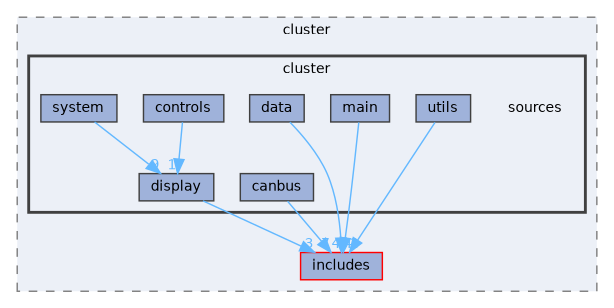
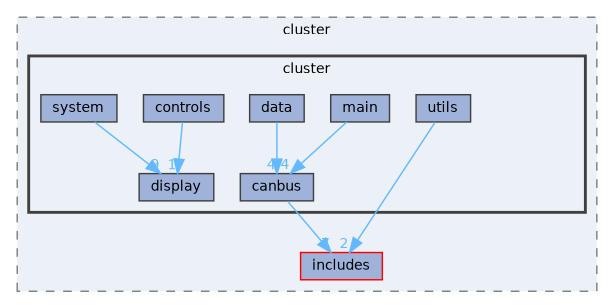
(535, 108) -> none
(328, 175) -> (277, 141)
(352, 180) -> (324, 143)
(252, 224) -> none
